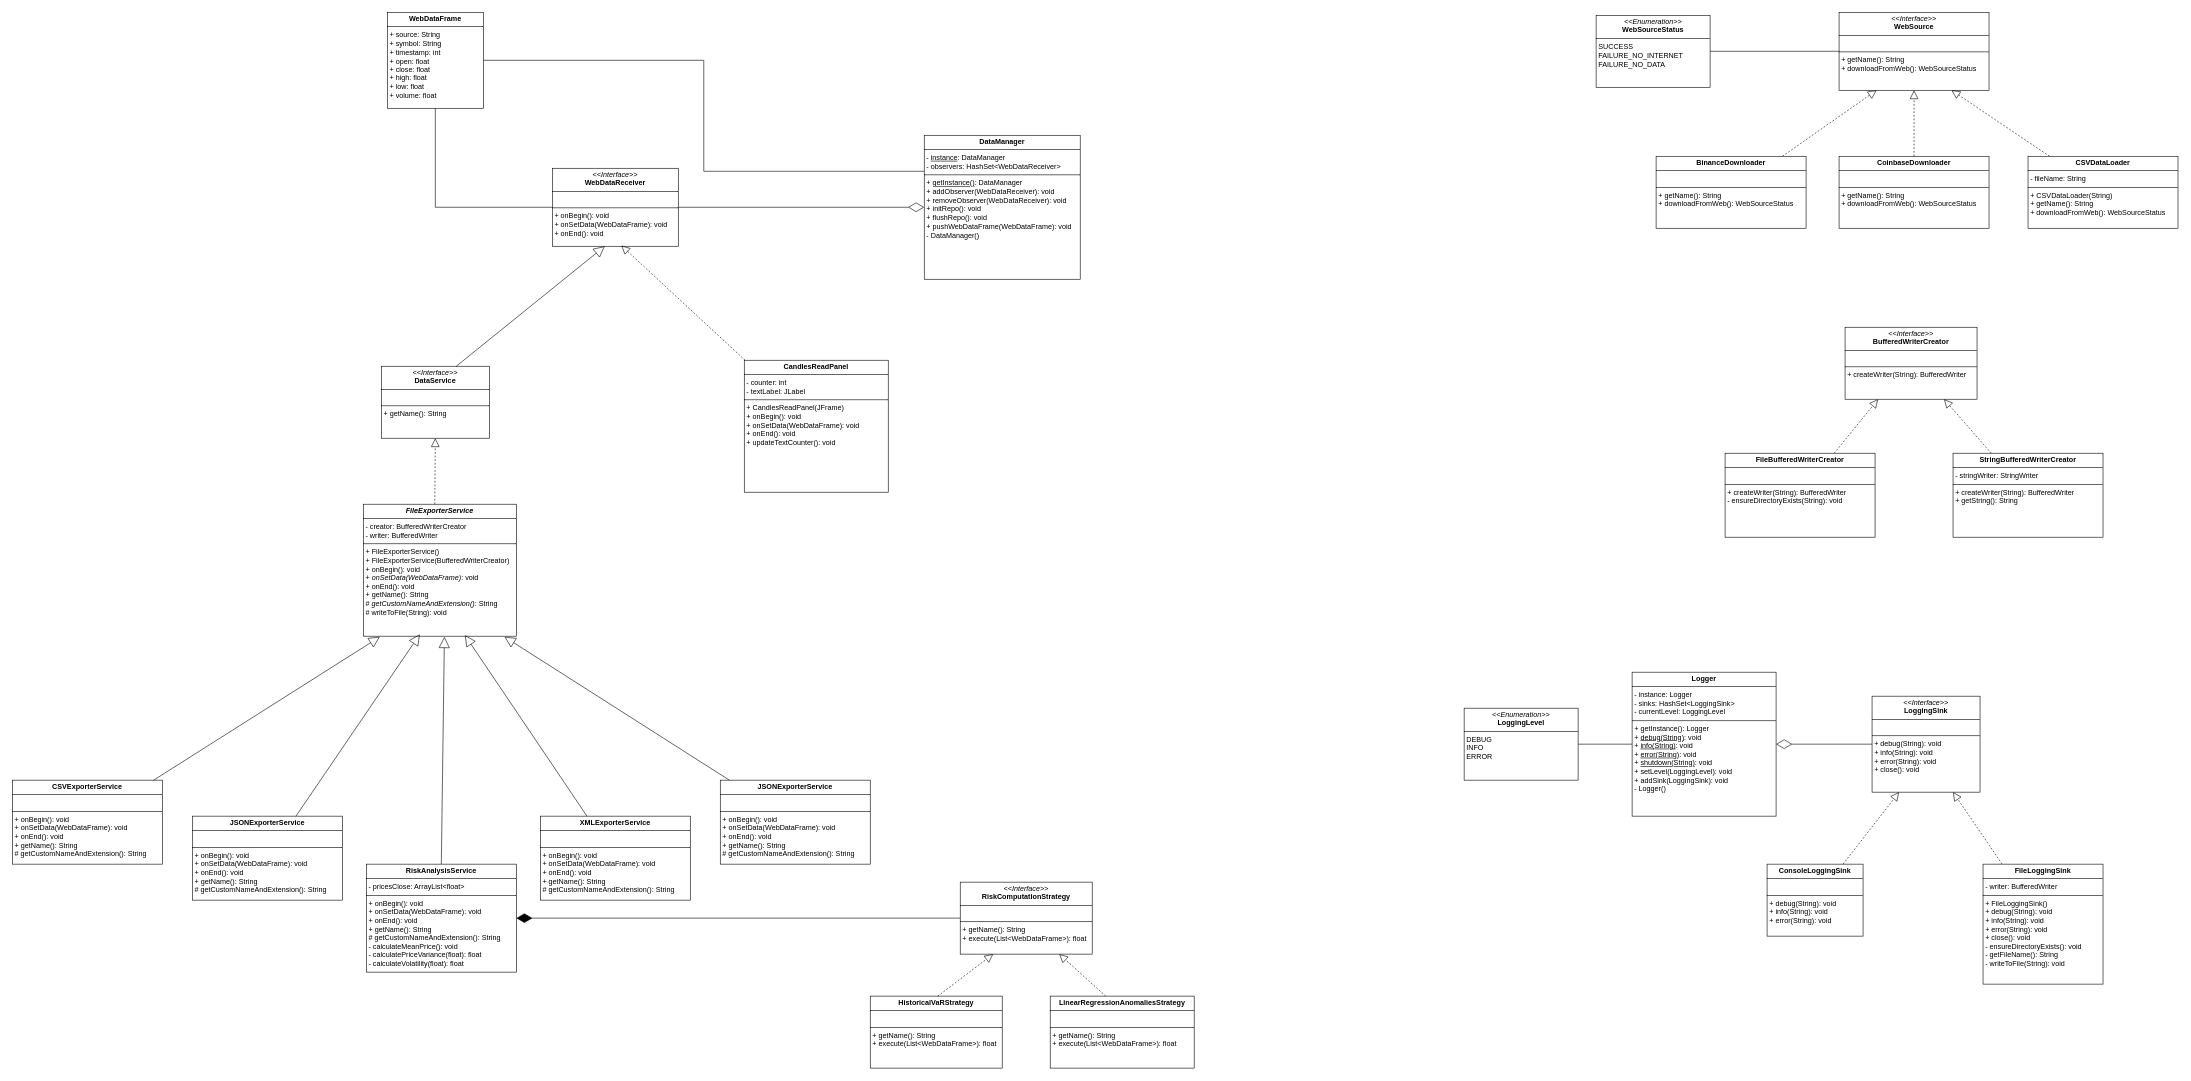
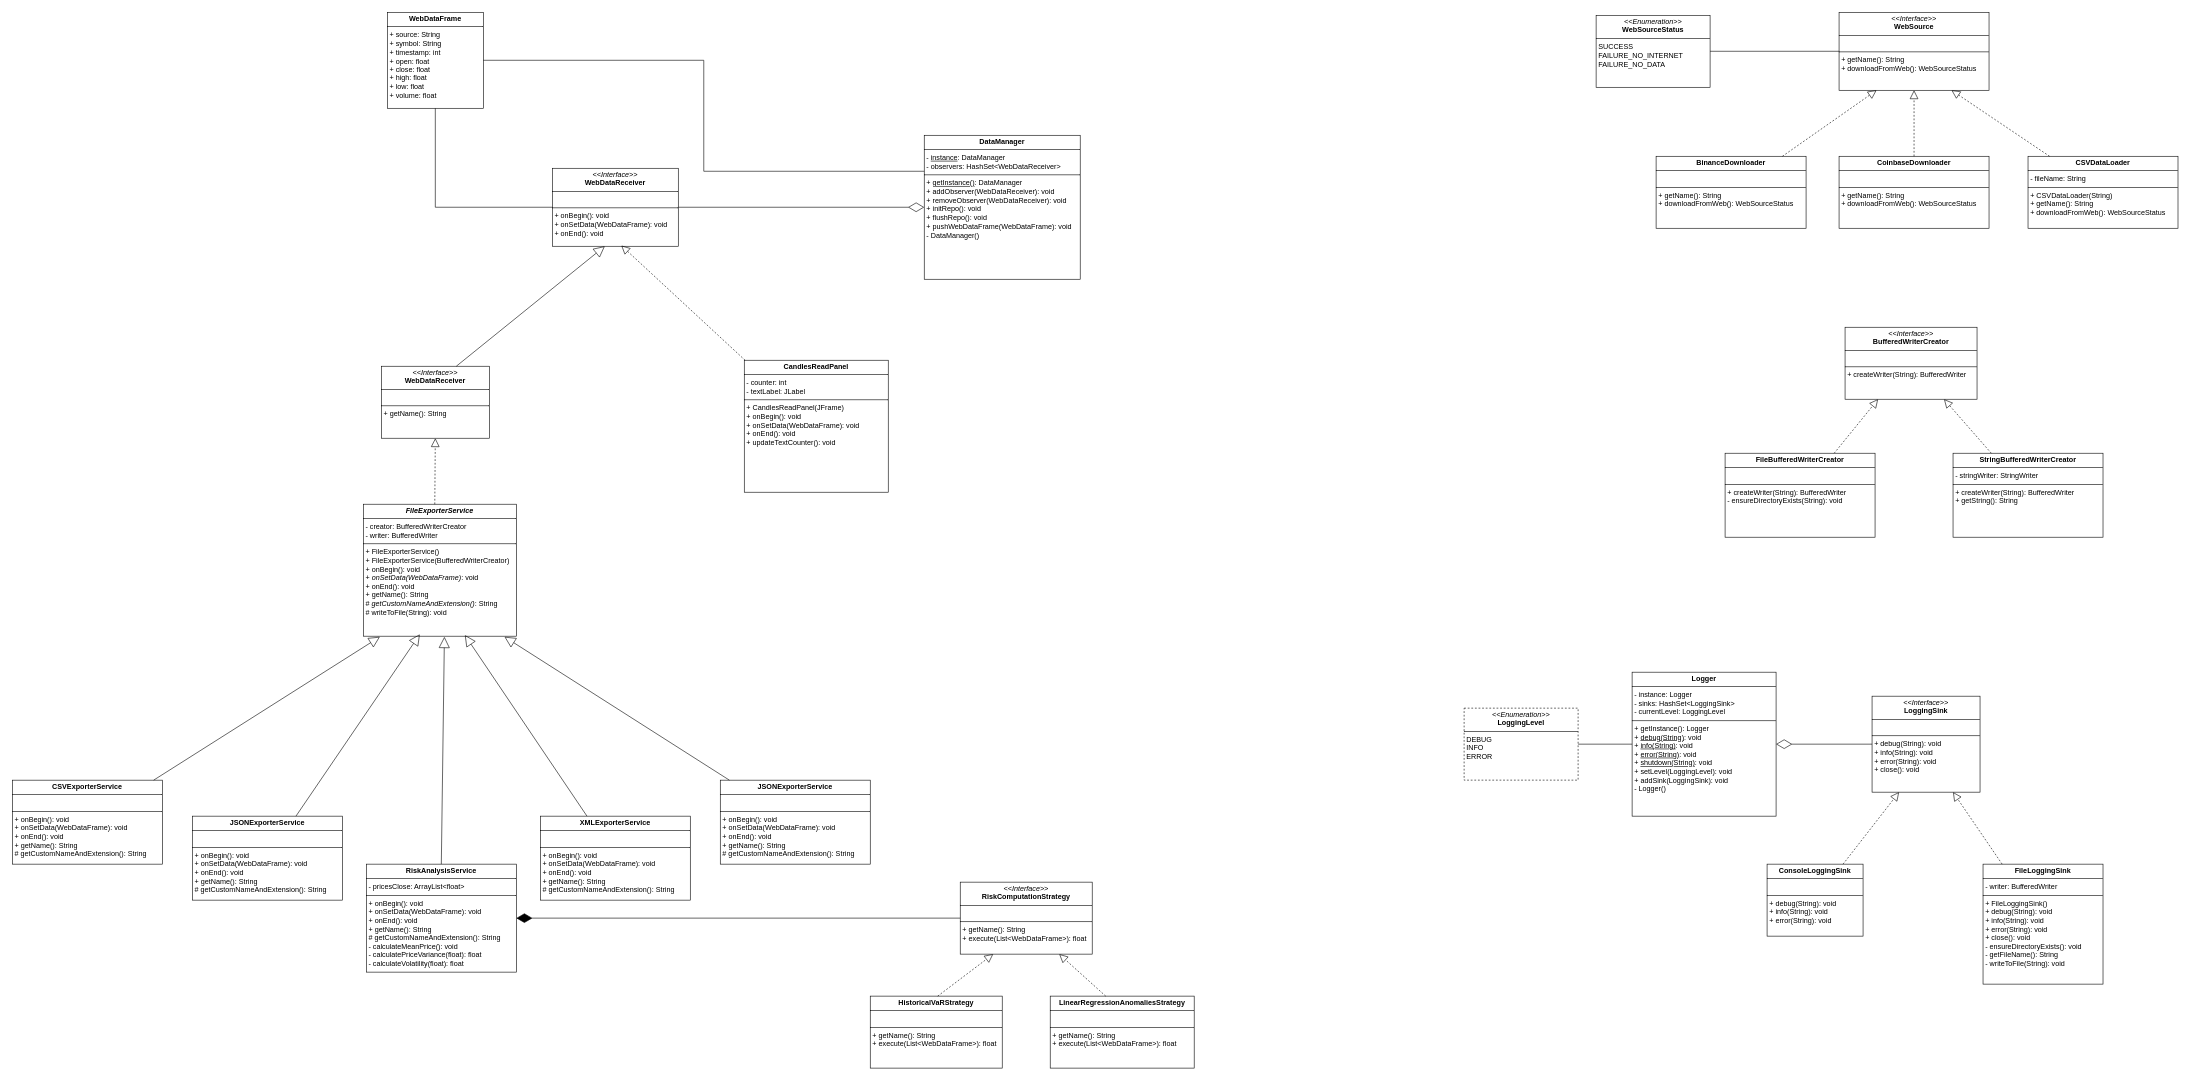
(416, 379) -> (416, 379)
(1521, 744) -> (1521, 744)
